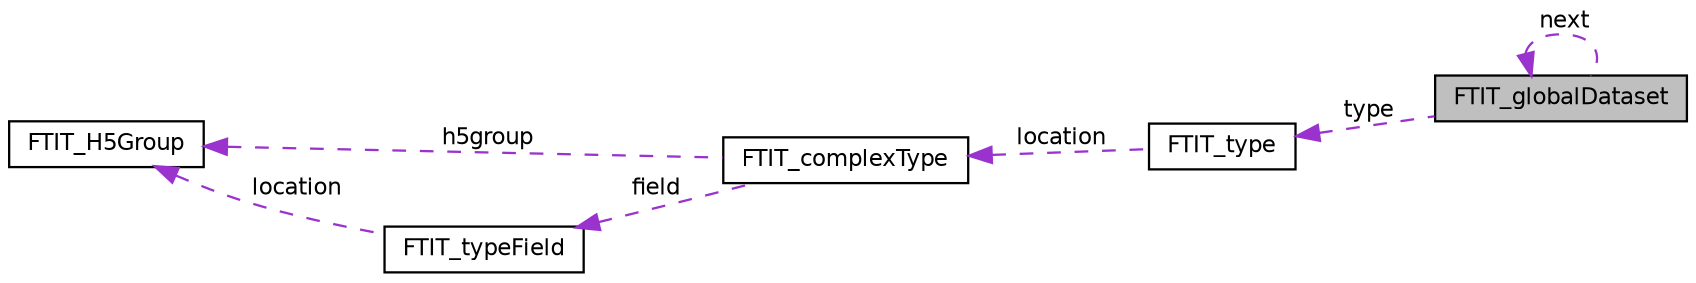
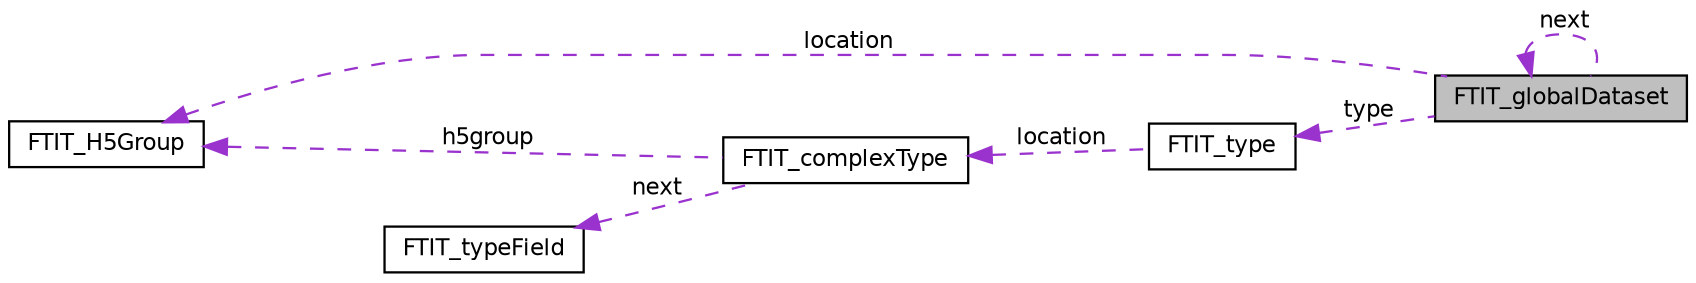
(653, 189) -> (653, 189)
(278, 211) -> (813, 55)
